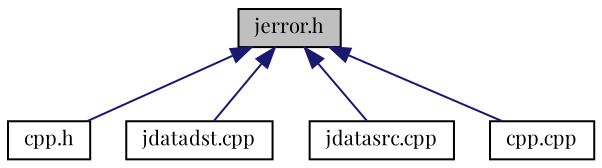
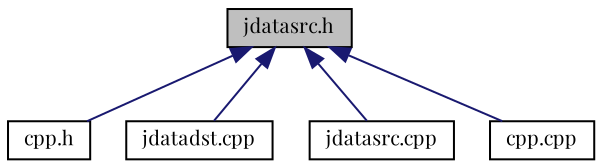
(290, 28) -> (290, 28)
